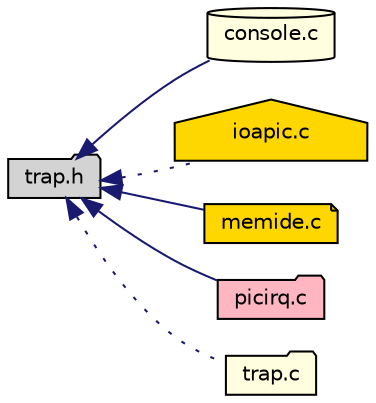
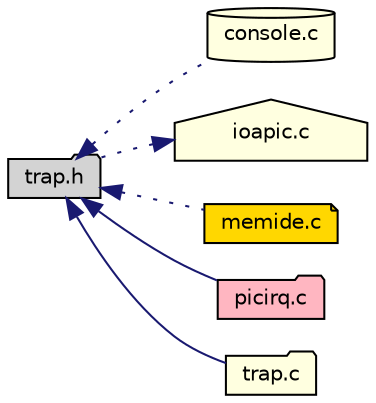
(148, 98) -> (148, 98)
(271, 133) -> (271, 133)
(161, 170) -> (125, 151)
(163, 201) -> (163, 201)
(139, 303) -> (139, 303)
